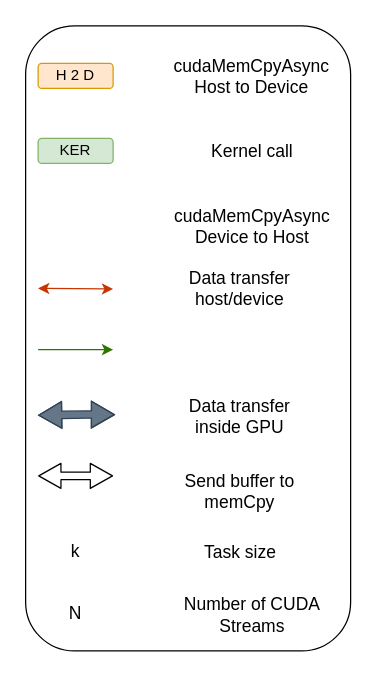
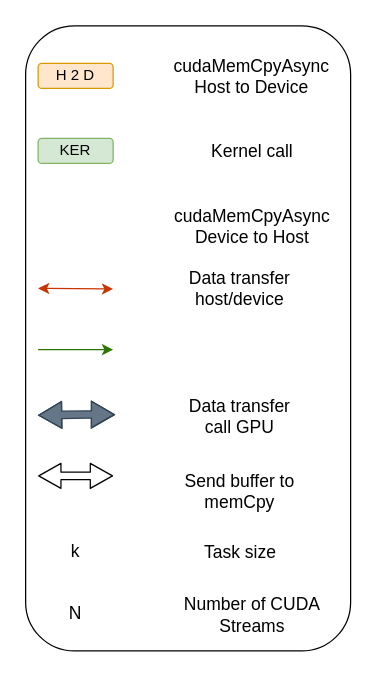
(240, 416) -> (240, 416)
